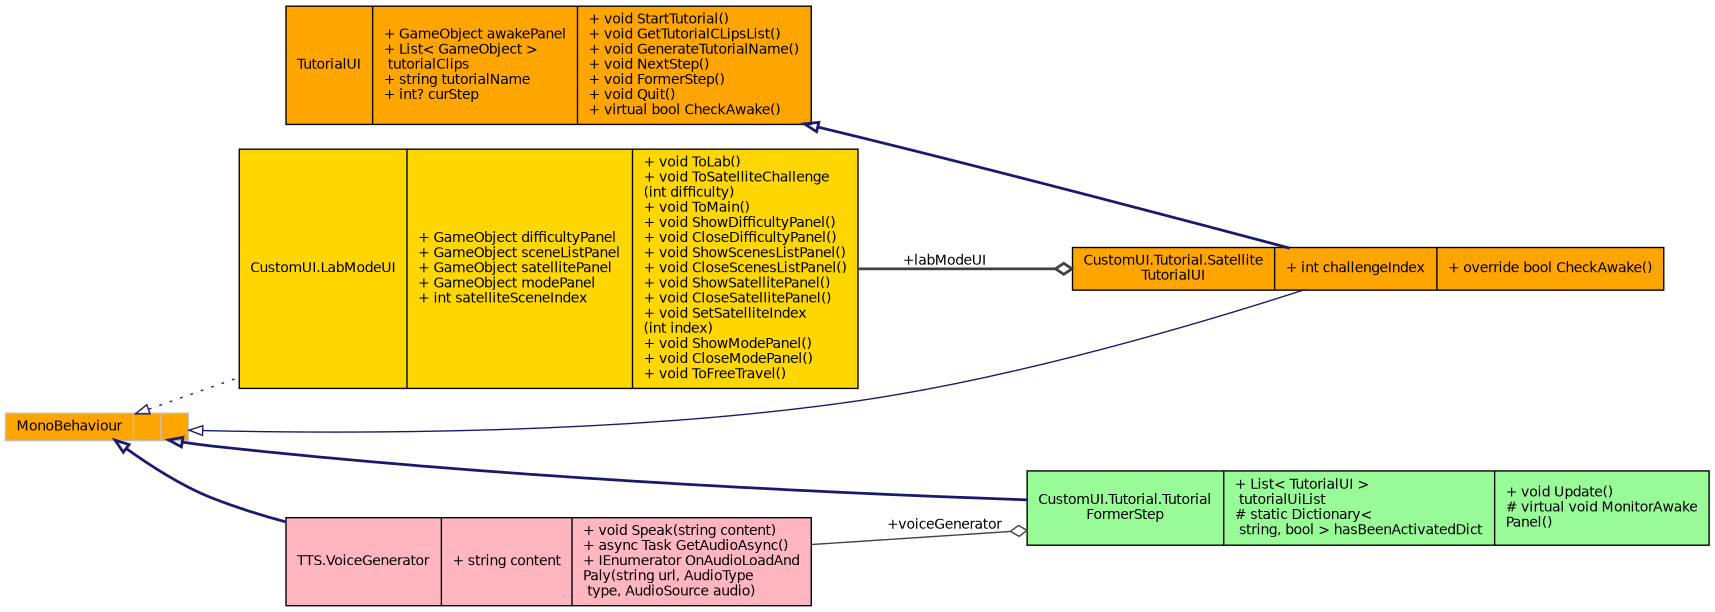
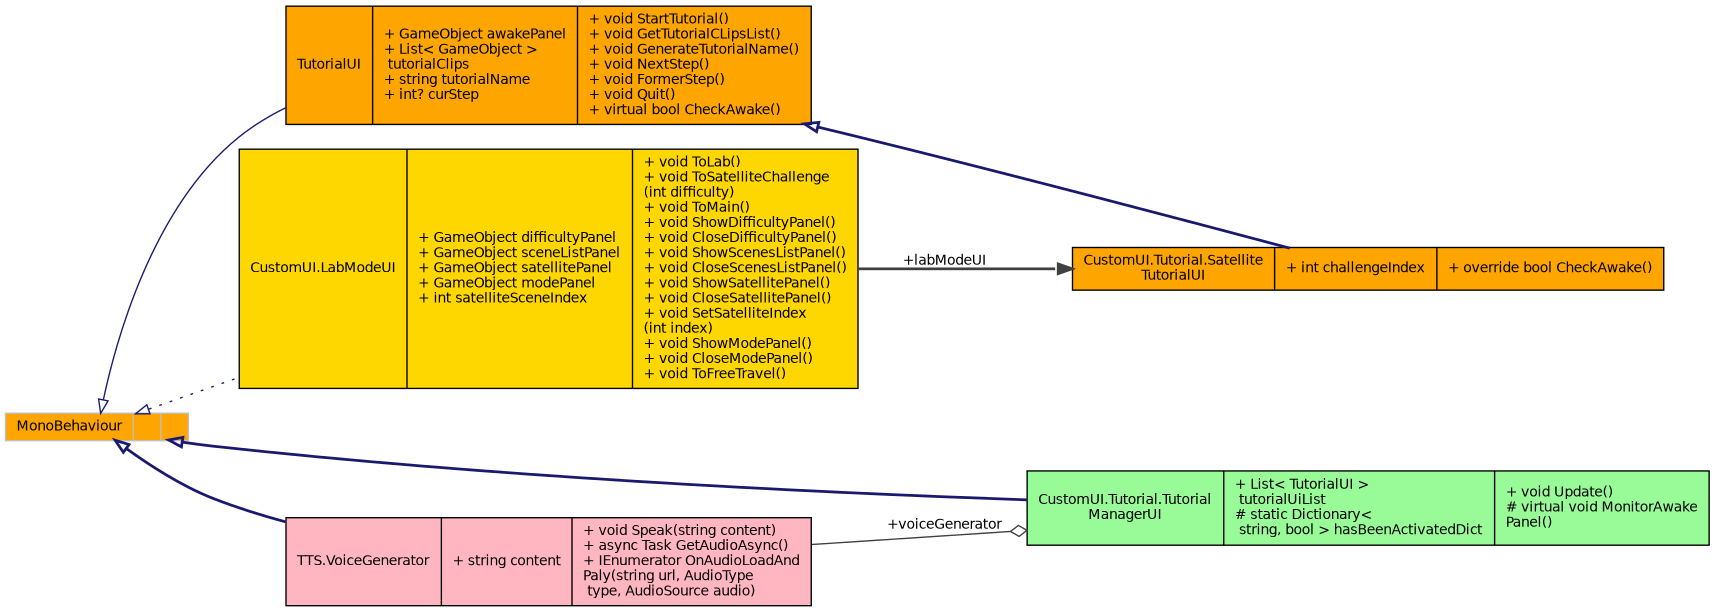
(957, 269) -> (957, 269)
(761, 413) -> (163, 233)
(1125, 515) -> (1125, 515)
